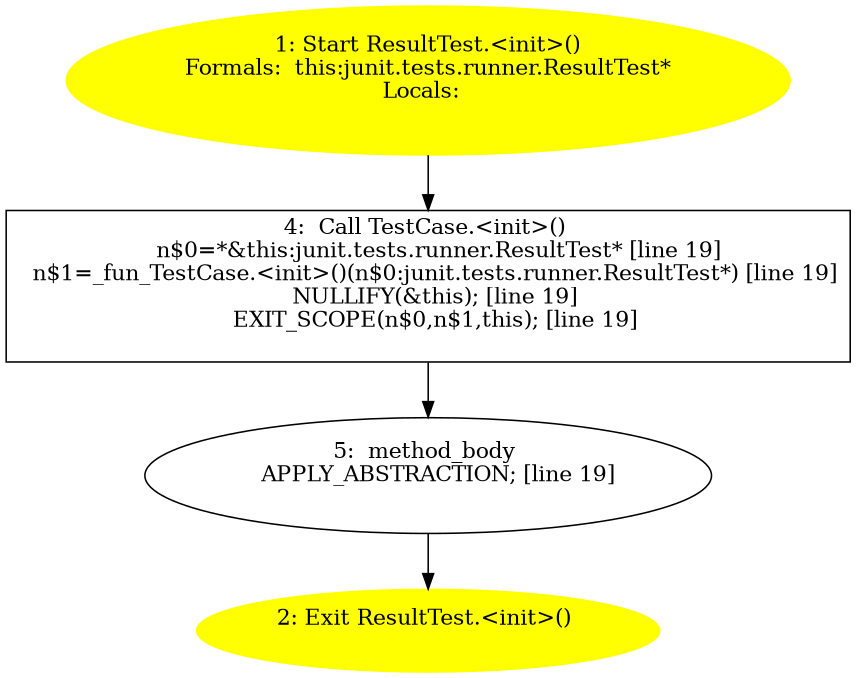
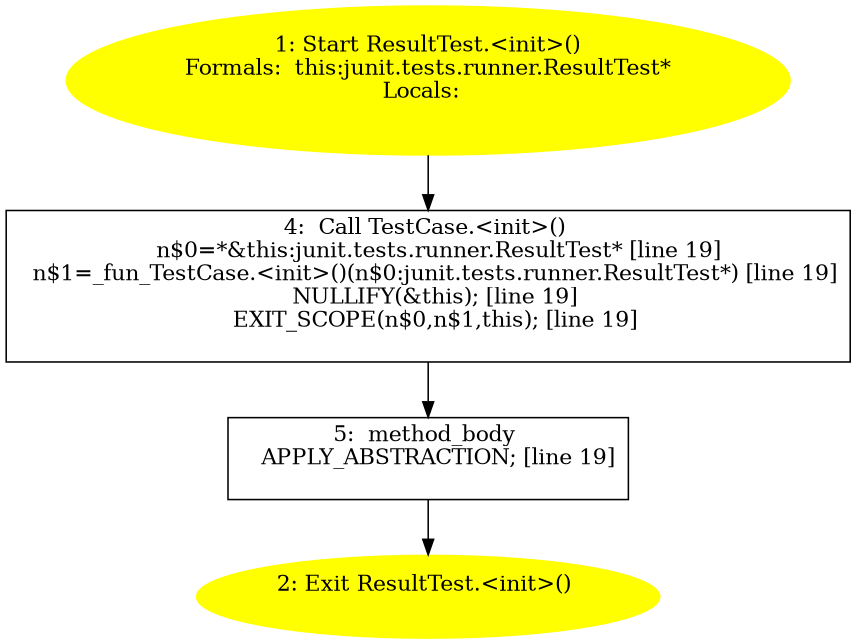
(428, 476) -> (428, 459)
